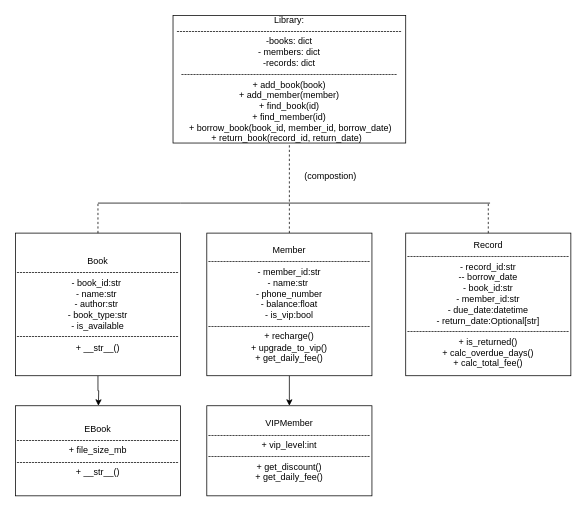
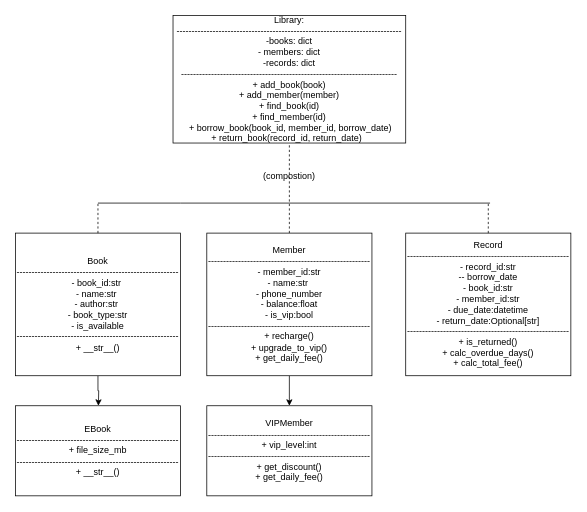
(330, 177) -> (289, 177)
